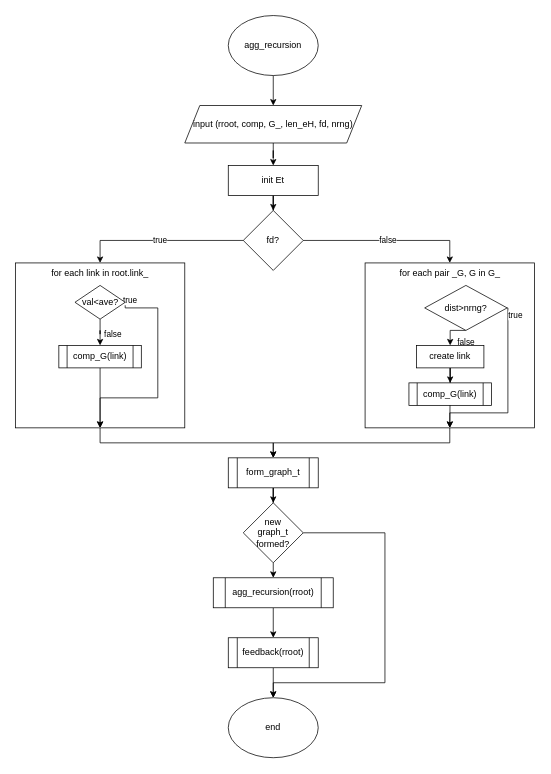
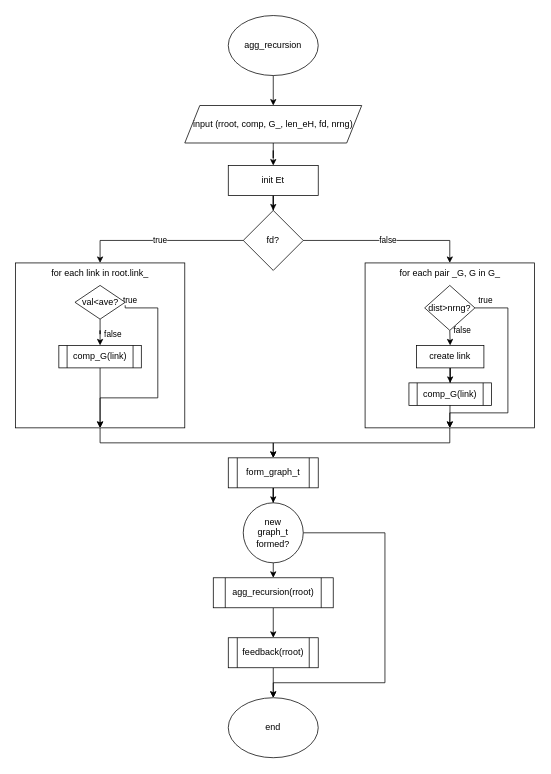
(466, 308) -> (450, 308)
(273, 533) -> (273, 533)
